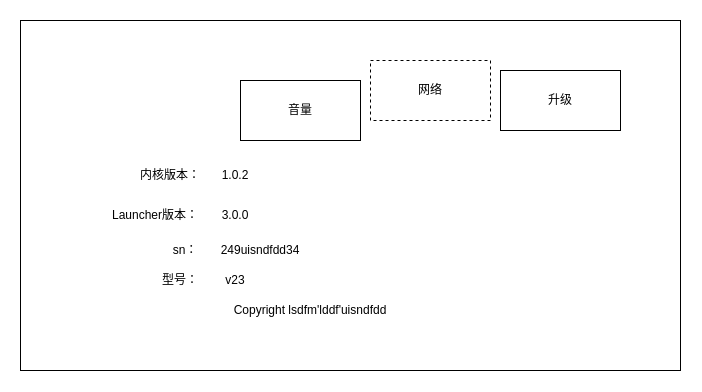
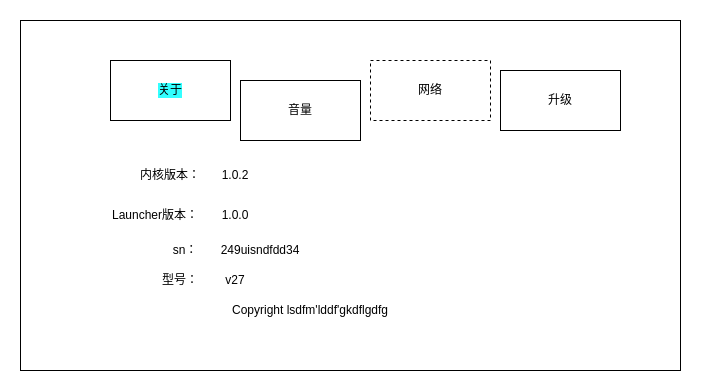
none -> (171, 91)
(236, 216) -> (236, 216)
(236, 281) -> (236, 281)
(311, 311) -> (311, 311)
